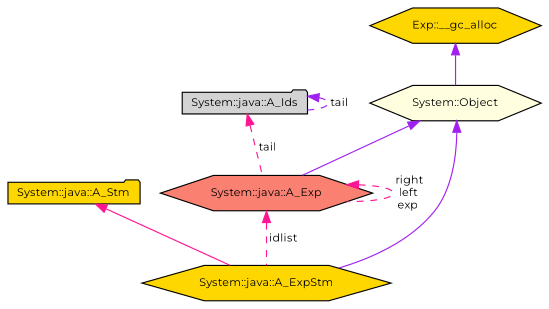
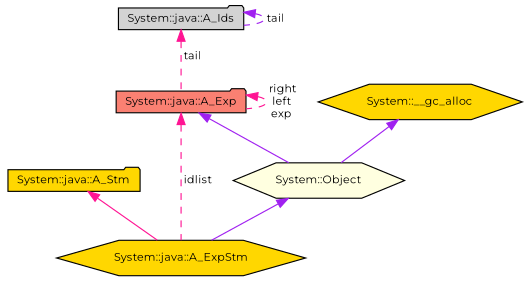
(456, 26) -> (420, 102)
(356, 151) -> (249, 141)
(266, 193) -> (181, 102)
